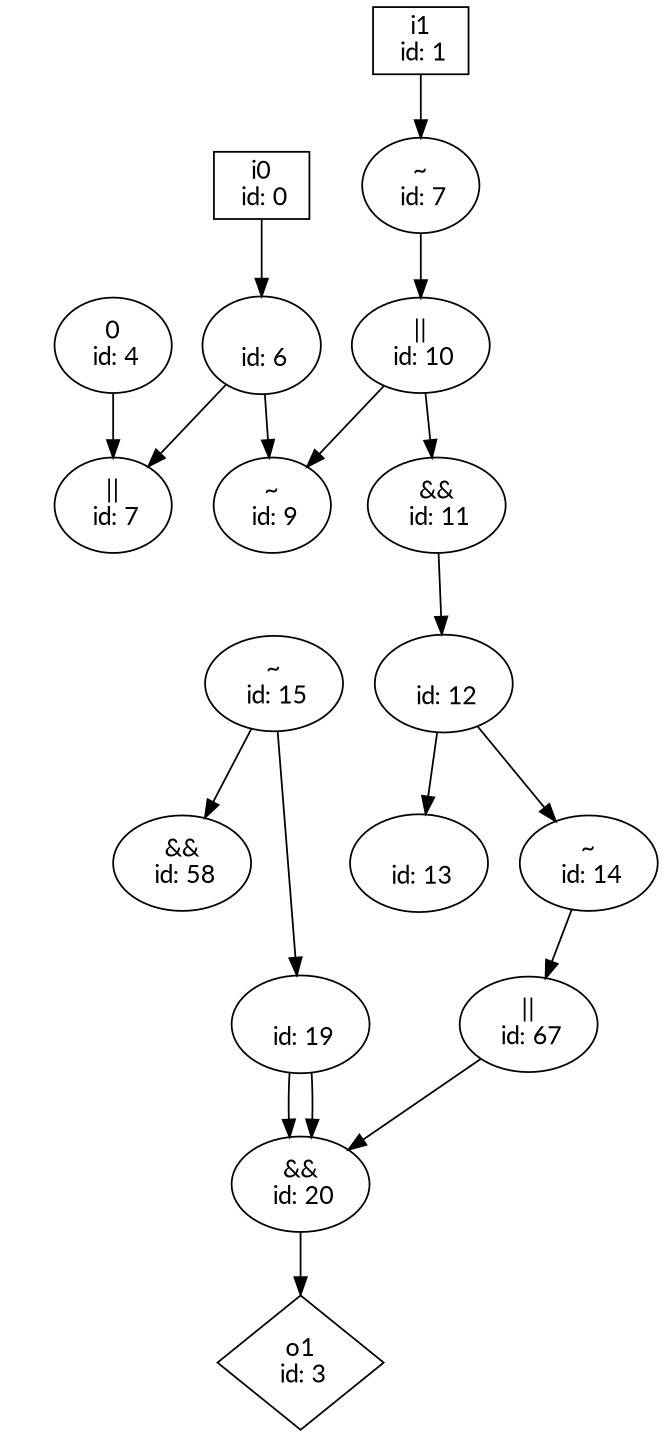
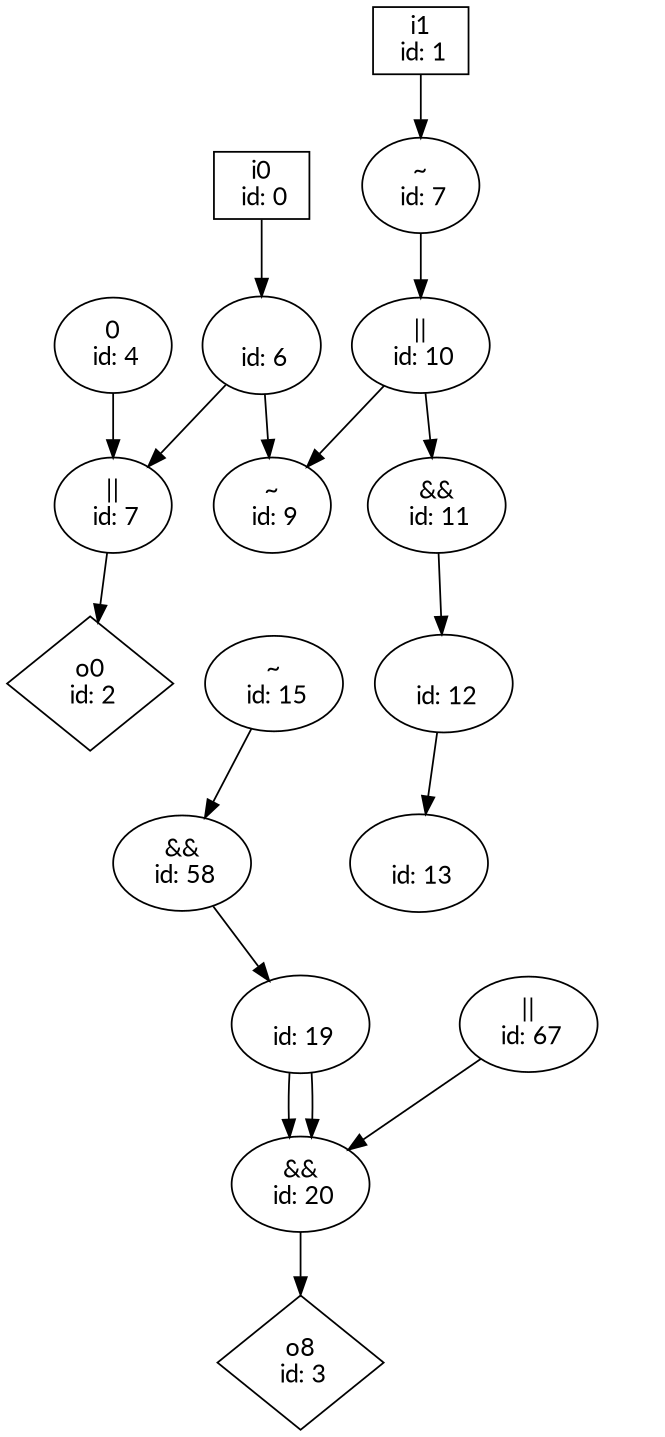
none -> (90, 684)
(287, 845) -> (236, 936)
(589, 863) -> none
(301, 1363) -> (301, 1363)
